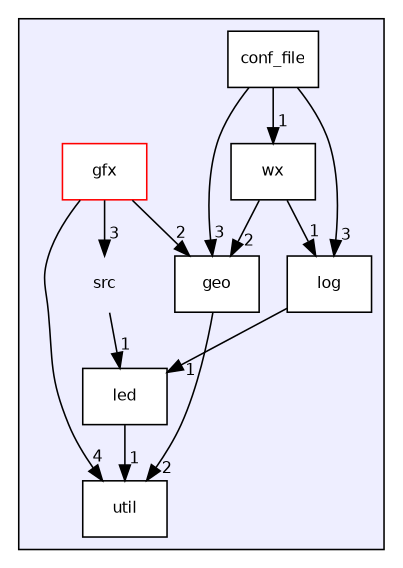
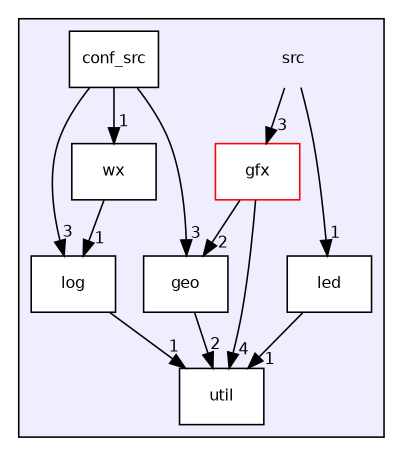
(273, 59) -> (114, 59)
(105, 220) -> (278, 108)
(249, 221) -> none
(234, 337) -> (141, 336)
